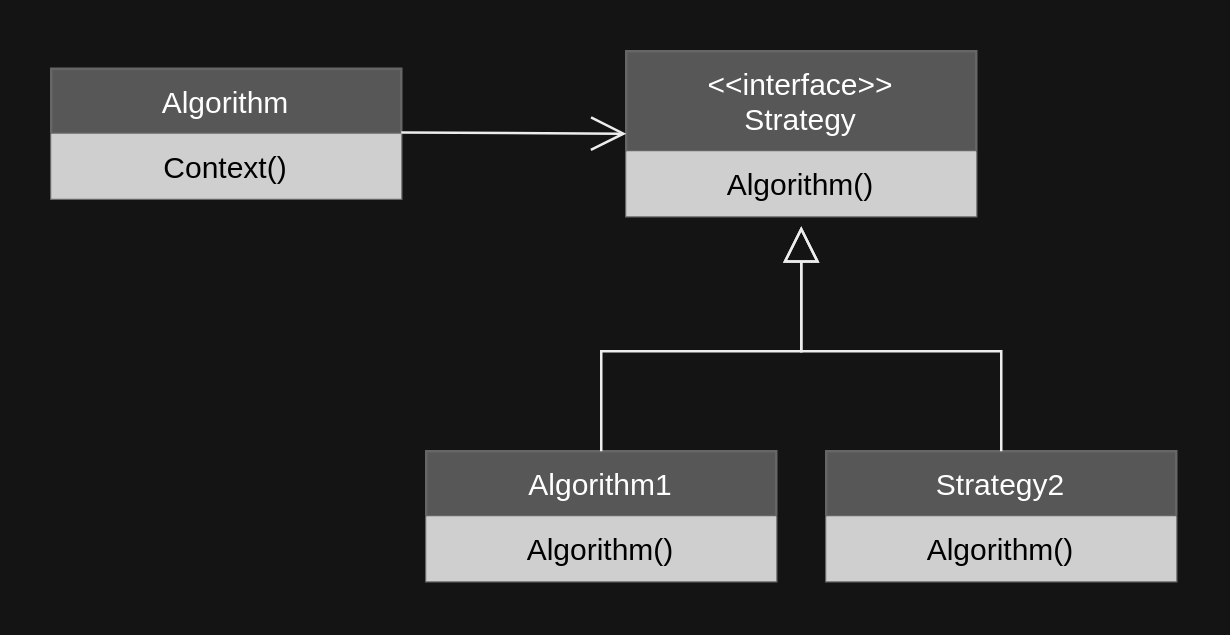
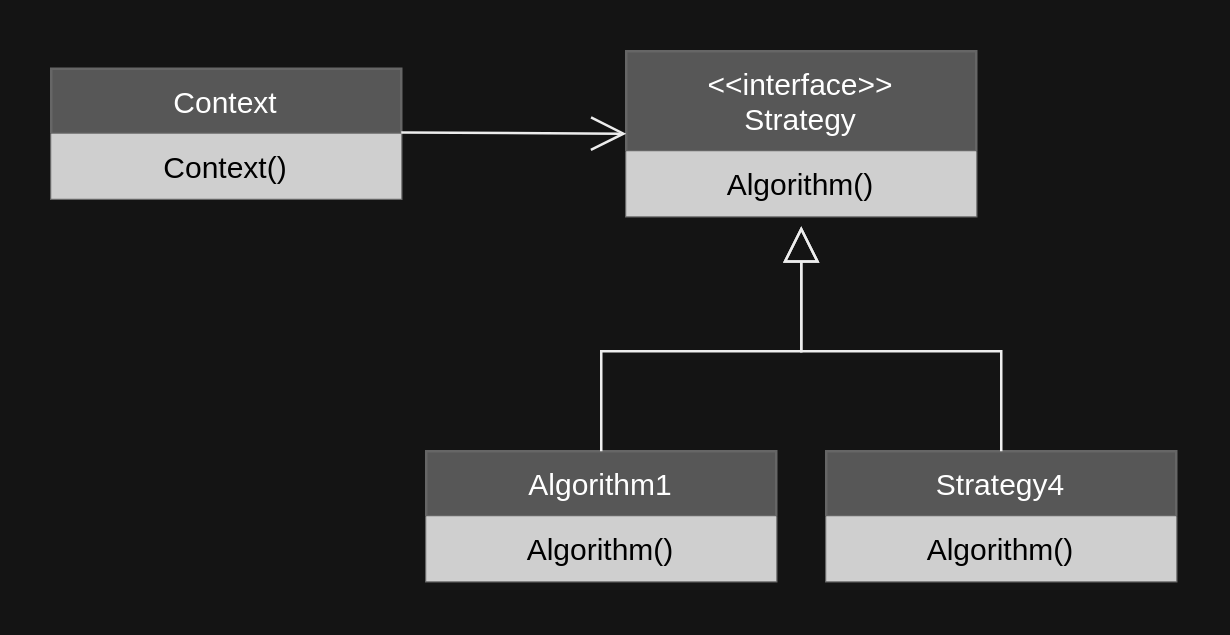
(225, 103) -> (225, 103)
(1000, 485) -> (1000, 485)
